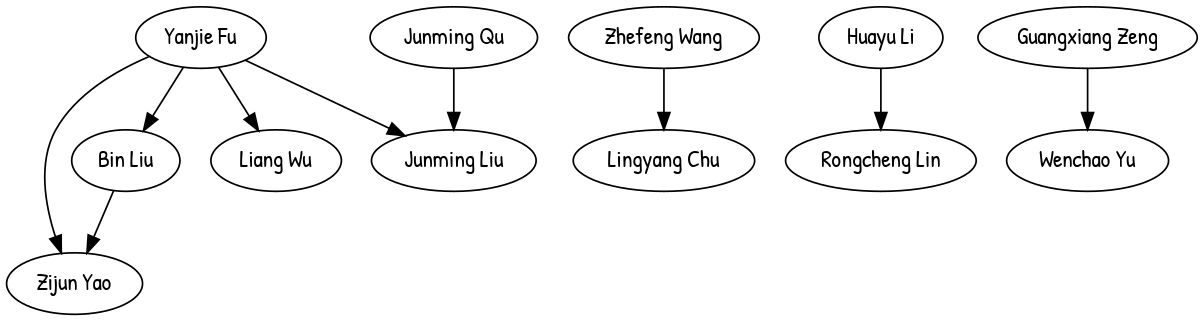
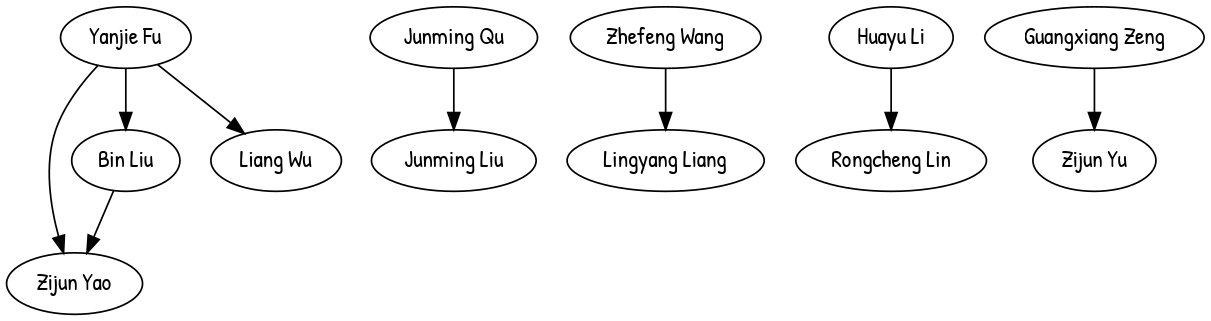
(317, 94) -> none
(664, 161) -> (666, 161)
(1088, 161) -> (1094, 161)
